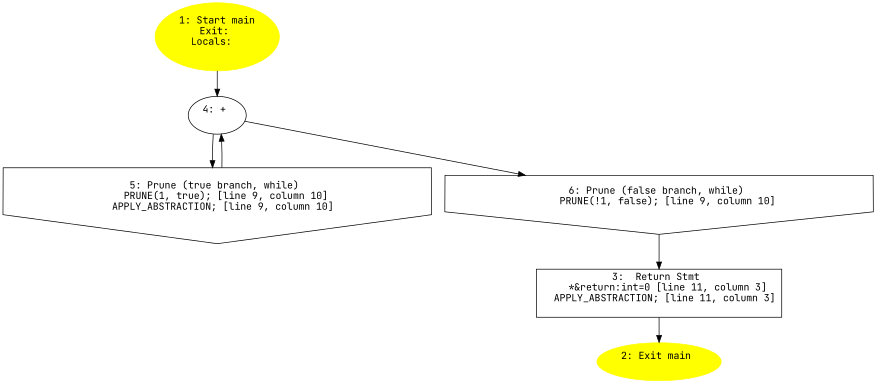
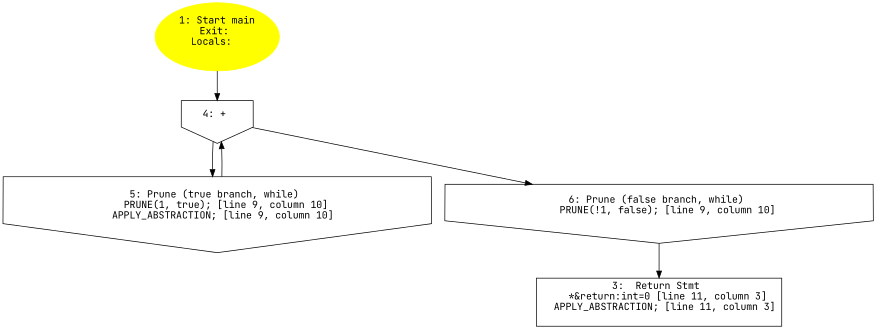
(217, 115) -> (217, 120)
(659, 362) -> none
